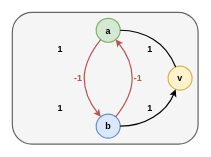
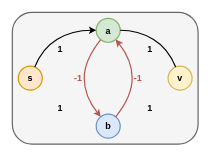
none -> (57, 39)
none -> (30, 78)
(153, 117) -> none
